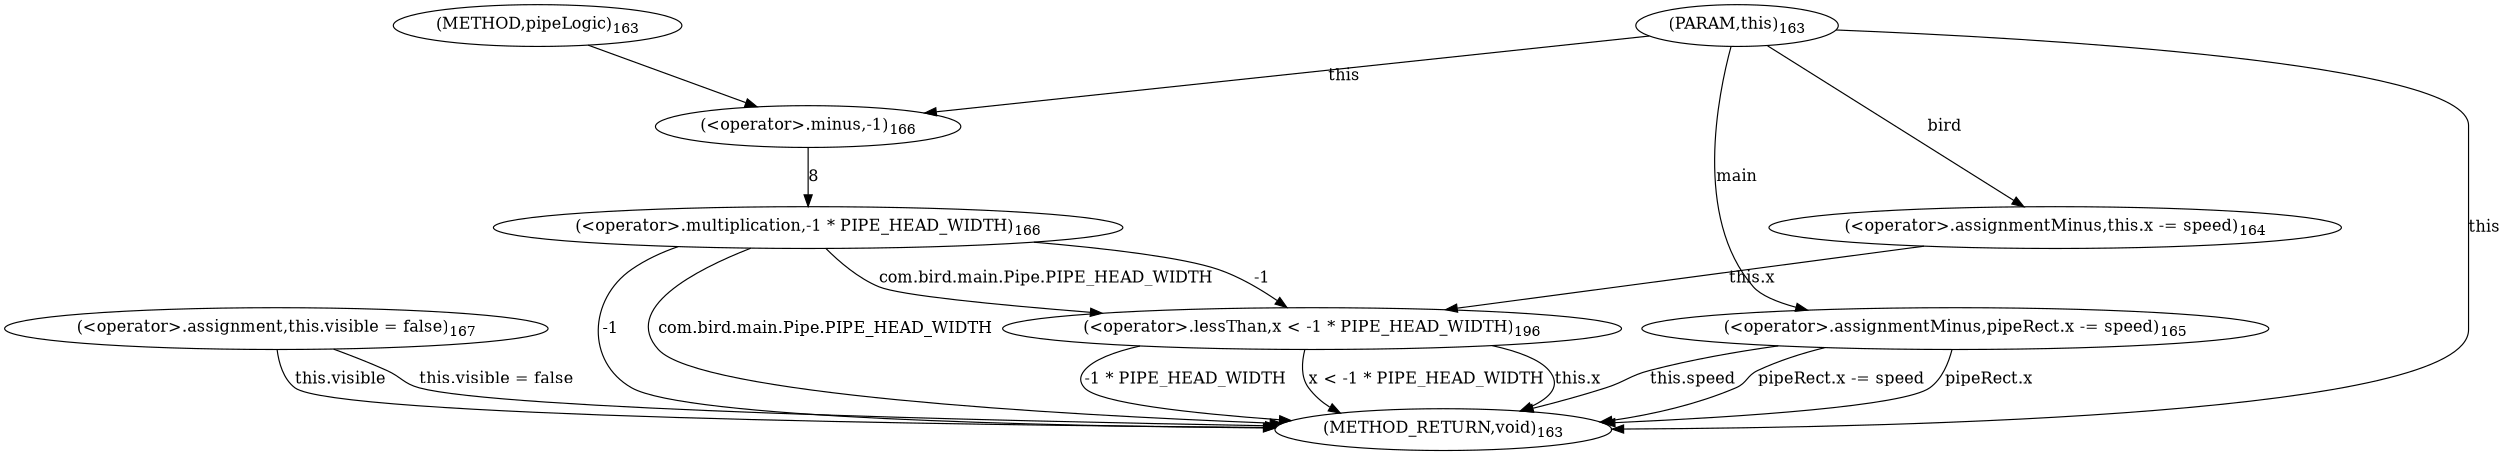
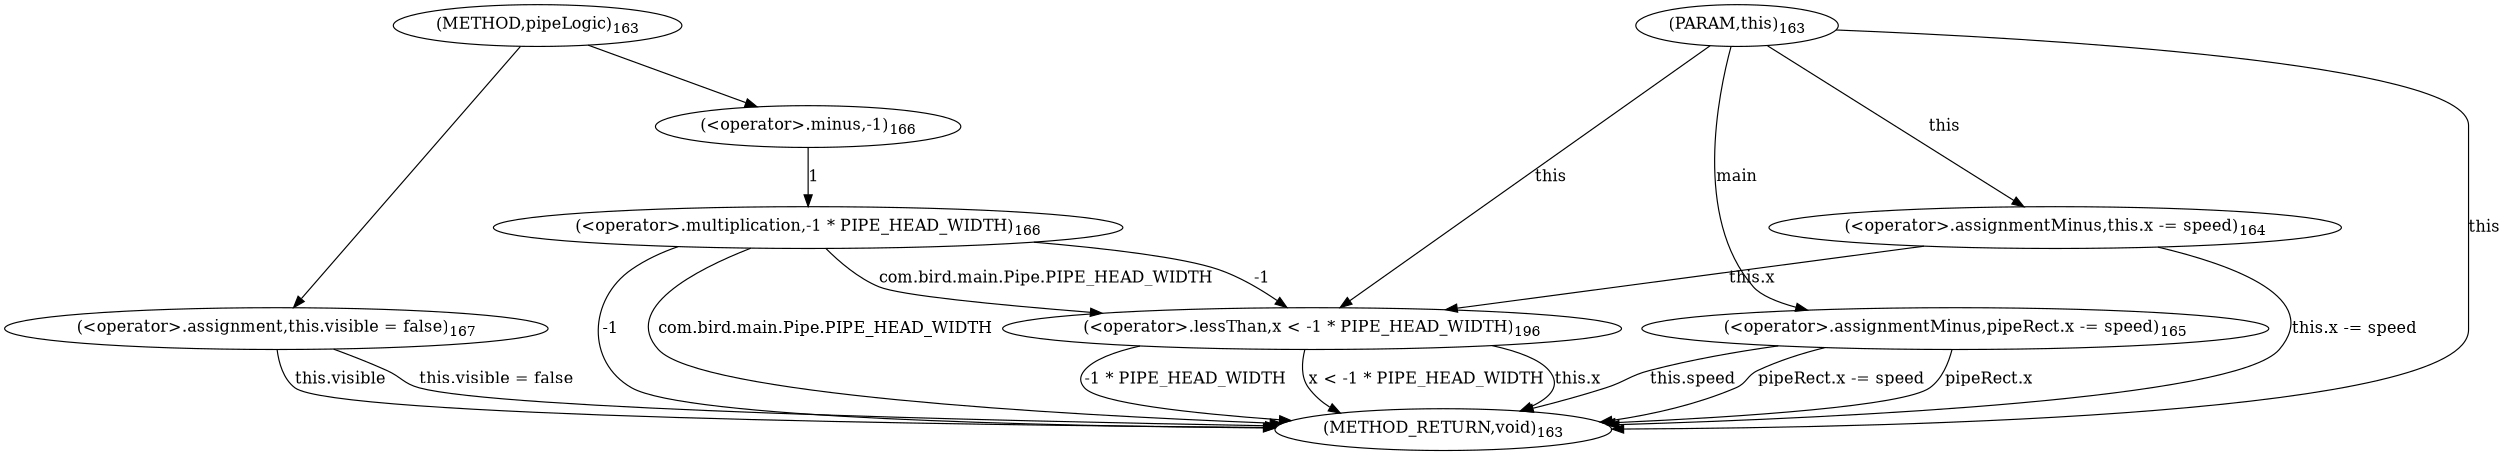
(1293, 74) -> (1530, 173)
(1945, 127) -> (1945, 127)
none -> (411, 173)
(814, 177) -> (814, 177)
none -> (2047, 400)
